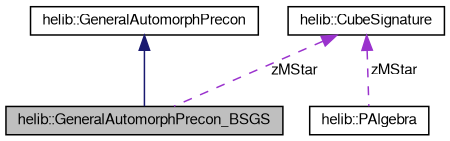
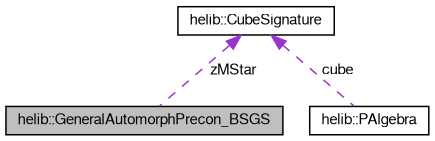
(144, 21) -> none
(393, 71) -> (336, 71)
